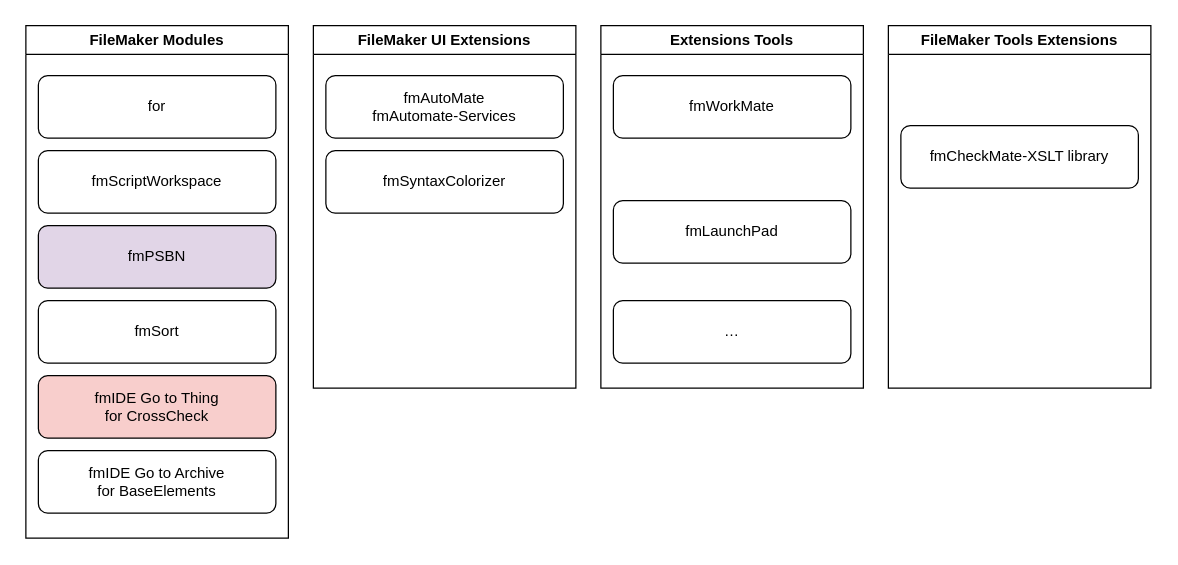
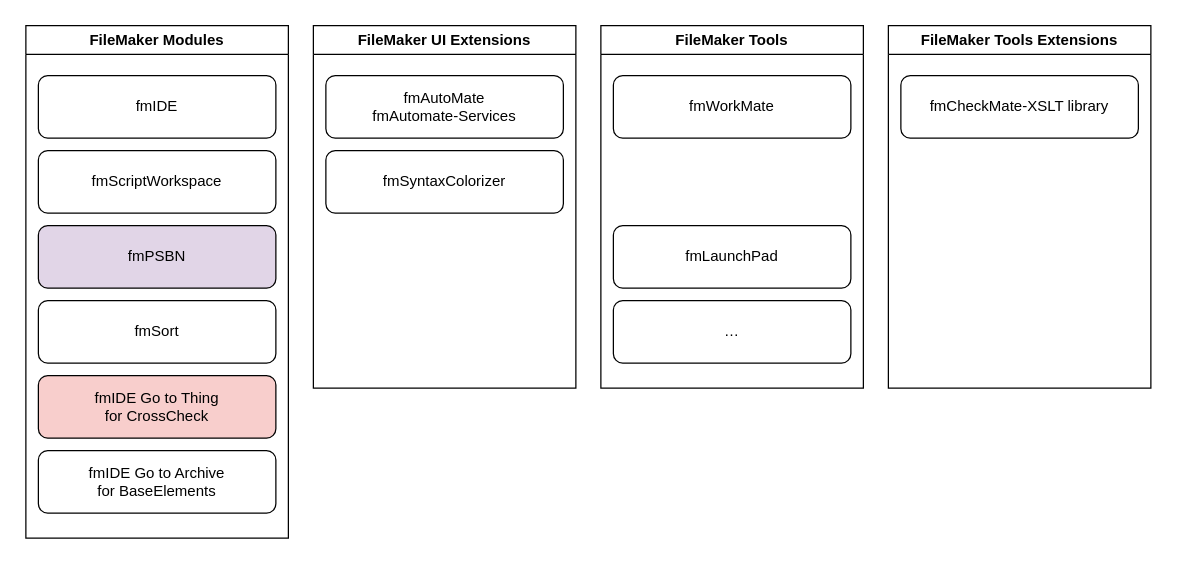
(732, 41) -> (732, 41)
(157, 107) -> (157, 107)
(1019, 157) -> (1019, 107)
(732, 232) -> (732, 257)
